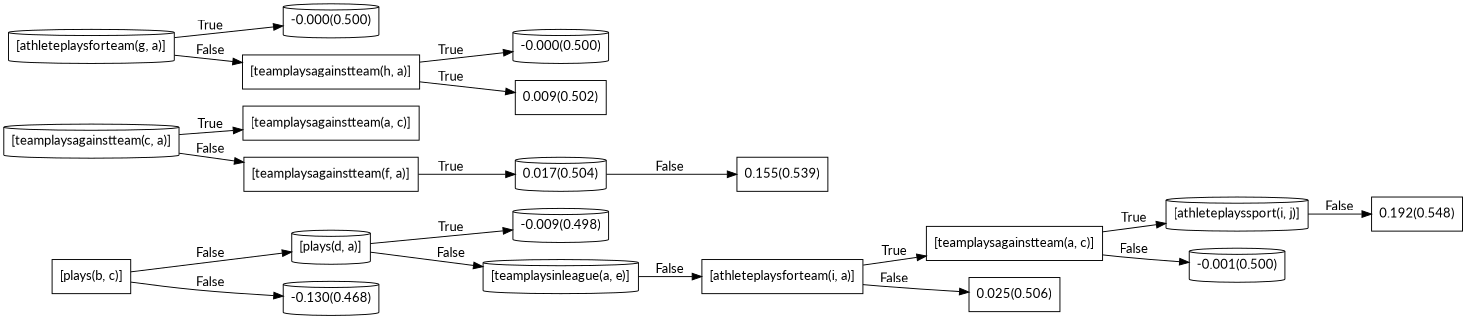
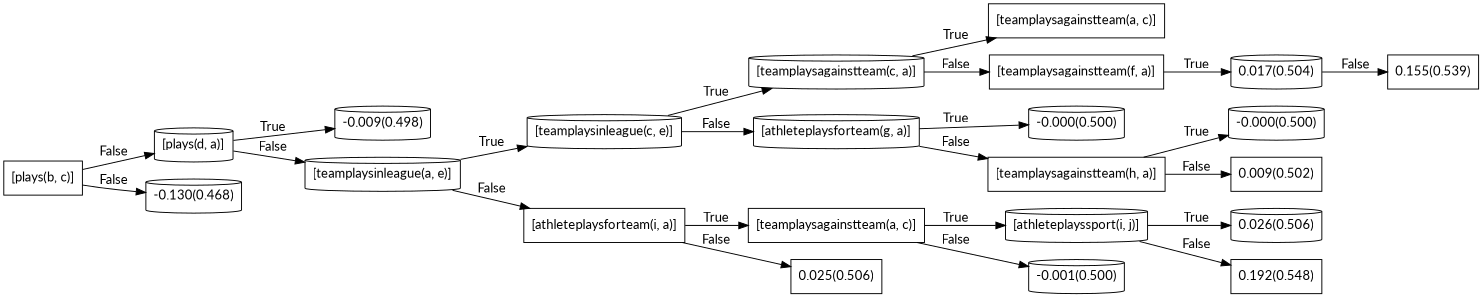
(451, 77) -> (1197, 167)
none -> (604, 132)
none -> (1276, 225)
